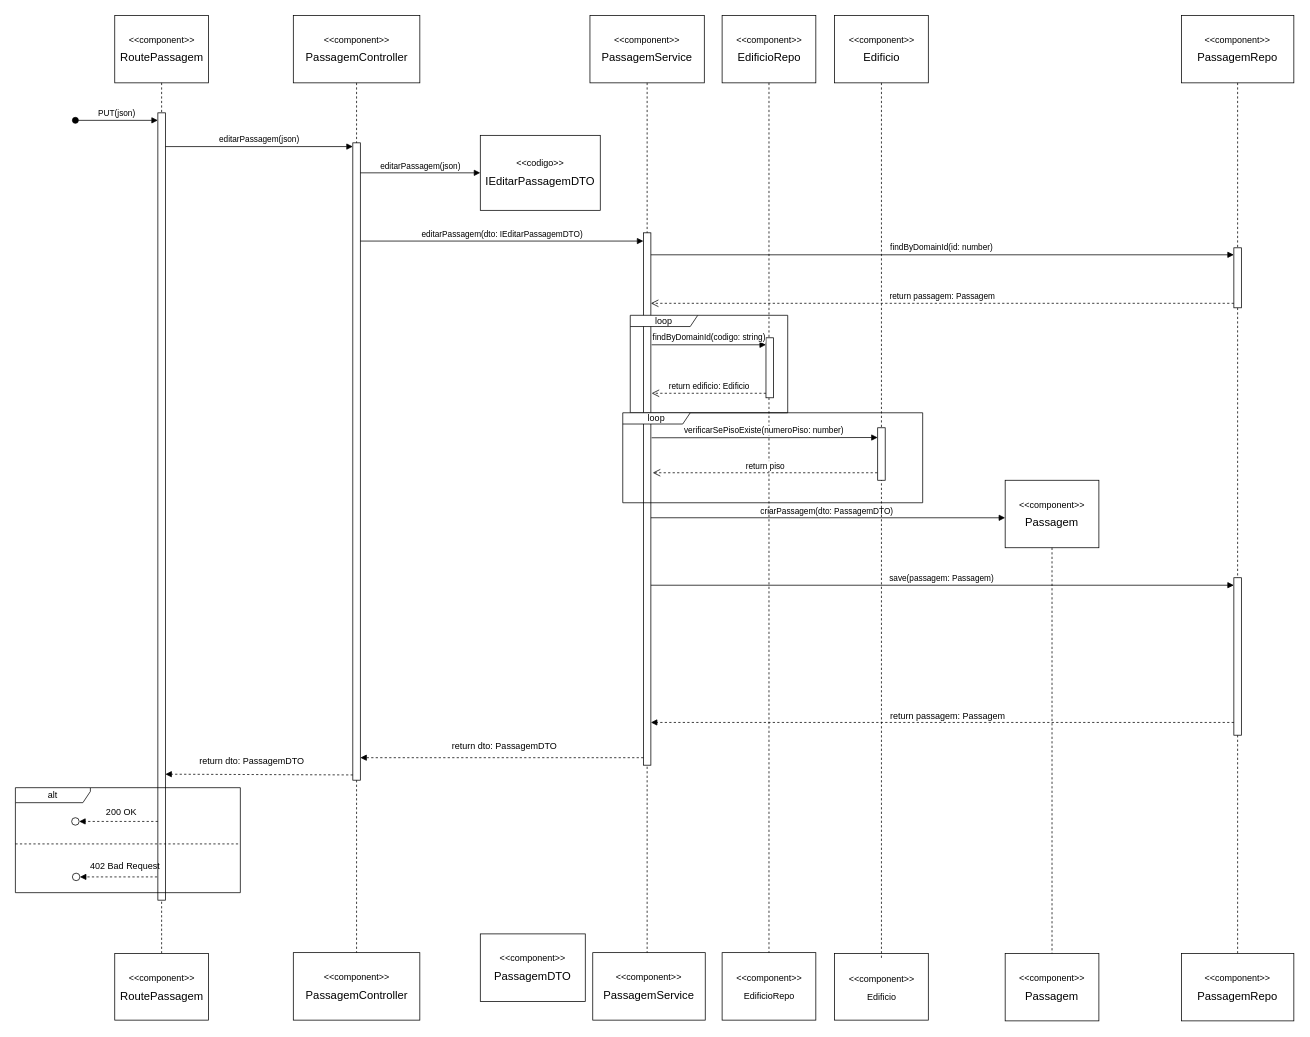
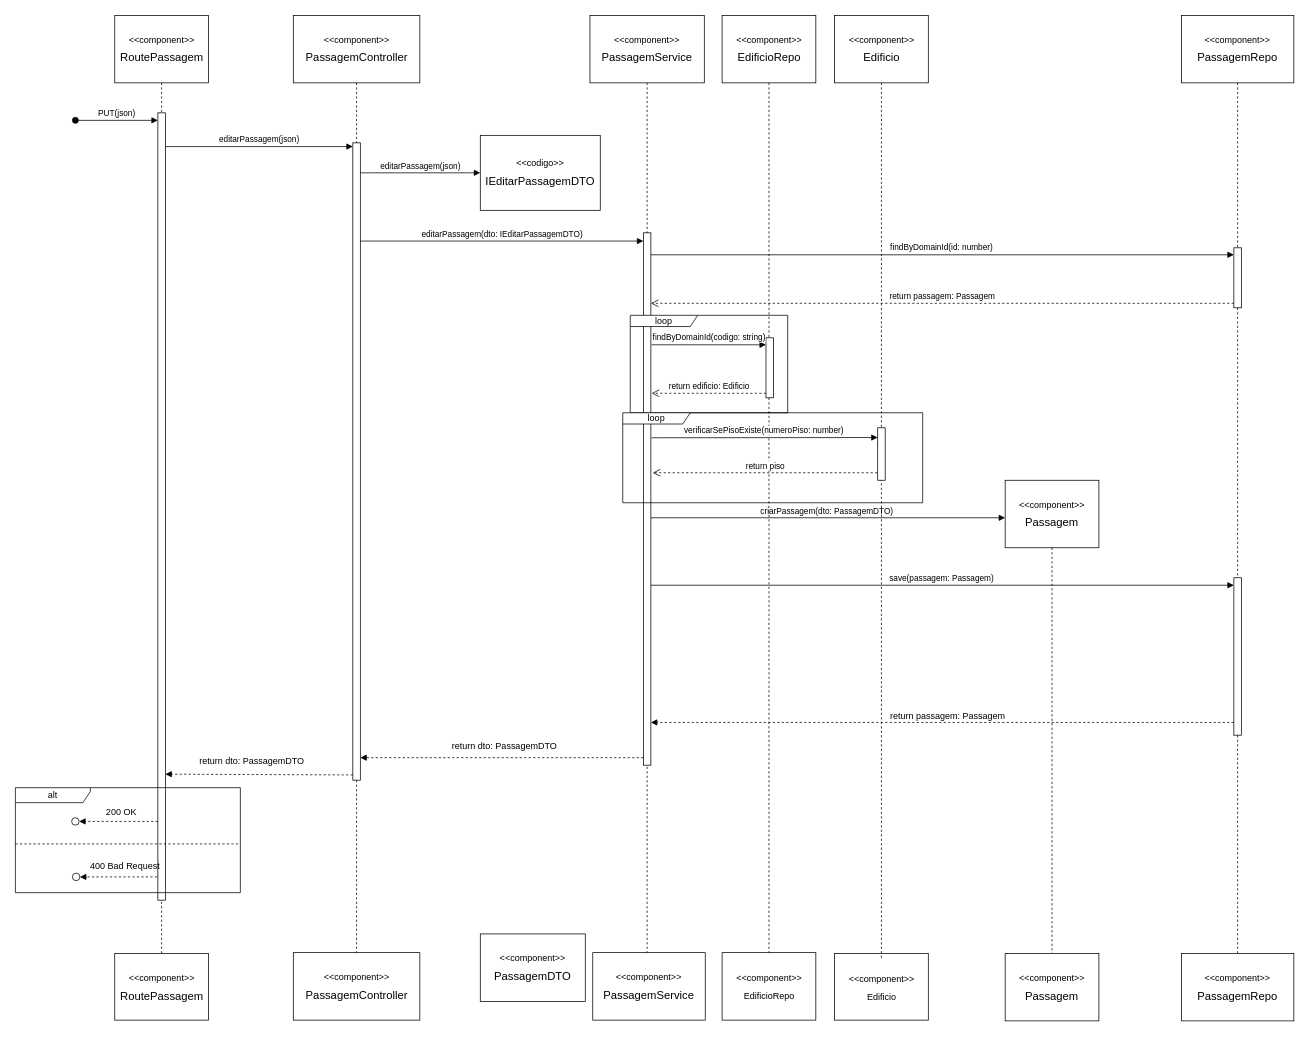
(125, 867) -> (125, 867)
